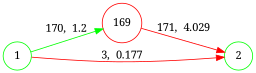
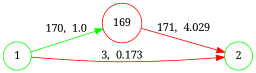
(66, 29) -> (66, 29)
(122, 56) -> (122, 56)
